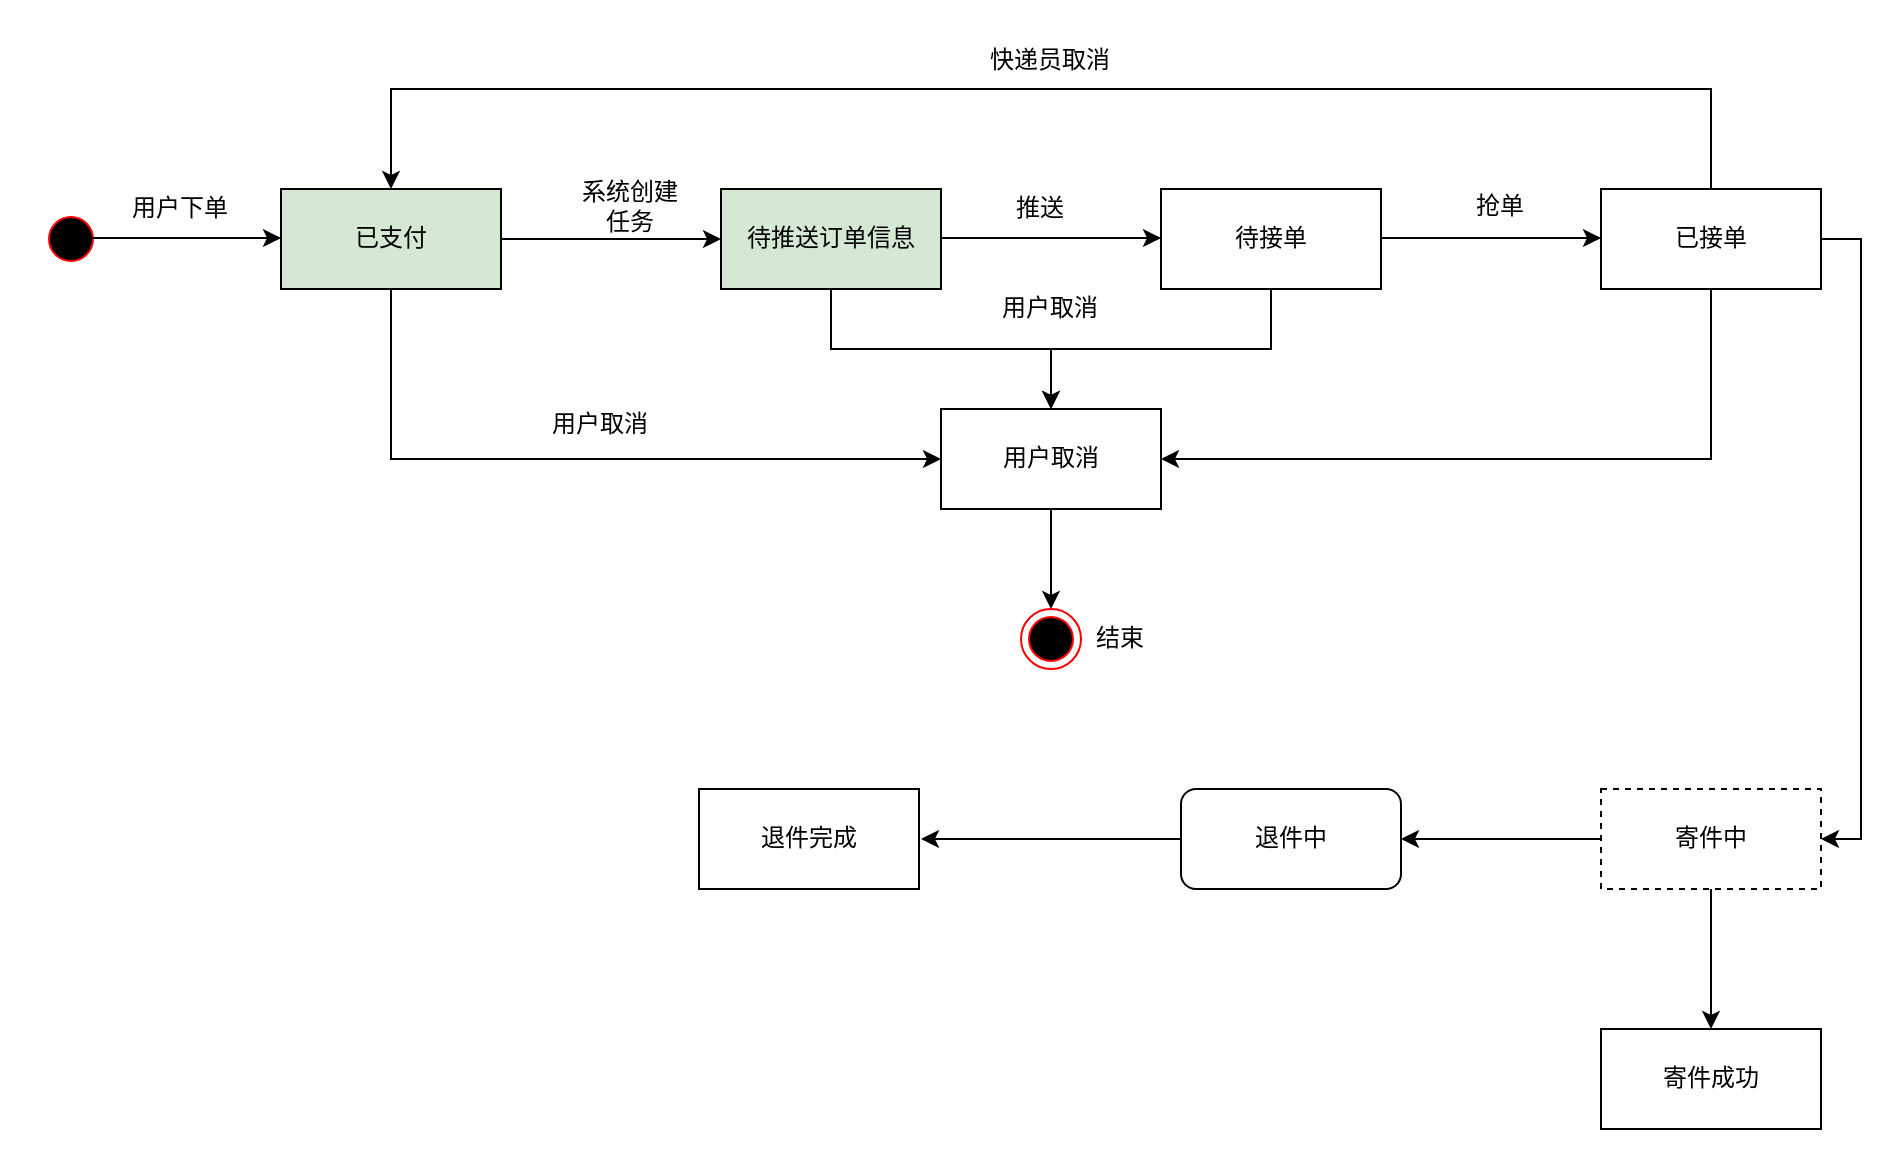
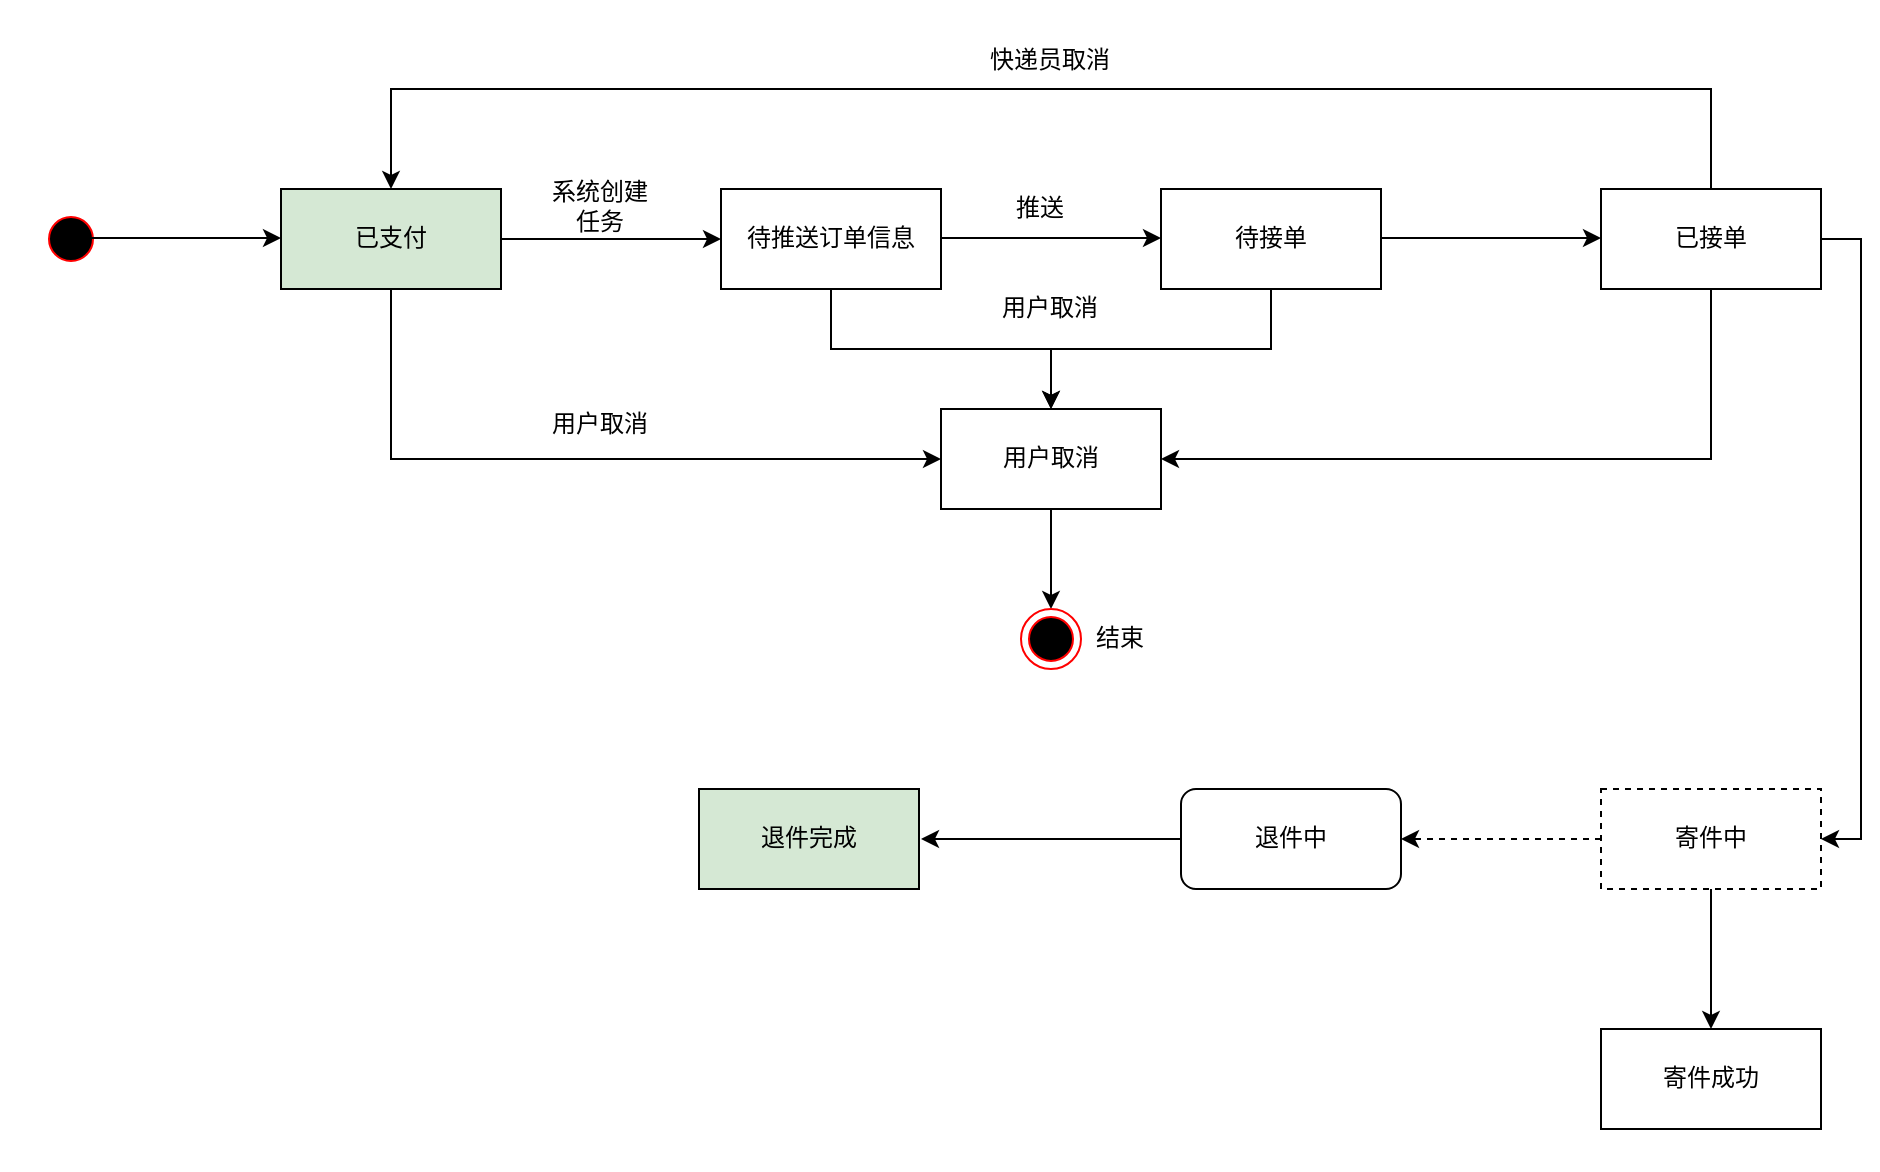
(631, 207) -> (601, 207)
(1501, 207) -> none
(181, 209) -> none
(831, 239) -> (831, 239)
(809, 839) -> (809, 839)
(1508, 839) -> (1508, 839)
